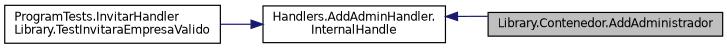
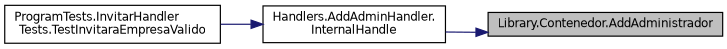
(473, 16) -> (461, 32)
(113, 24) -> (113, 24)
